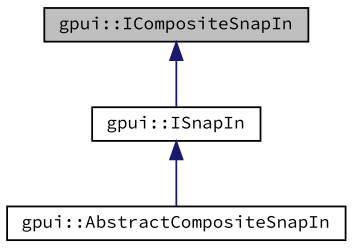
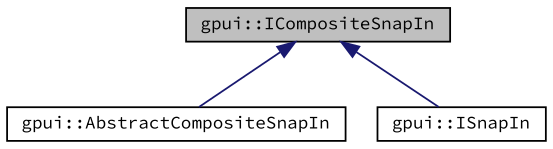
(176, 183) -> (240, 80)
